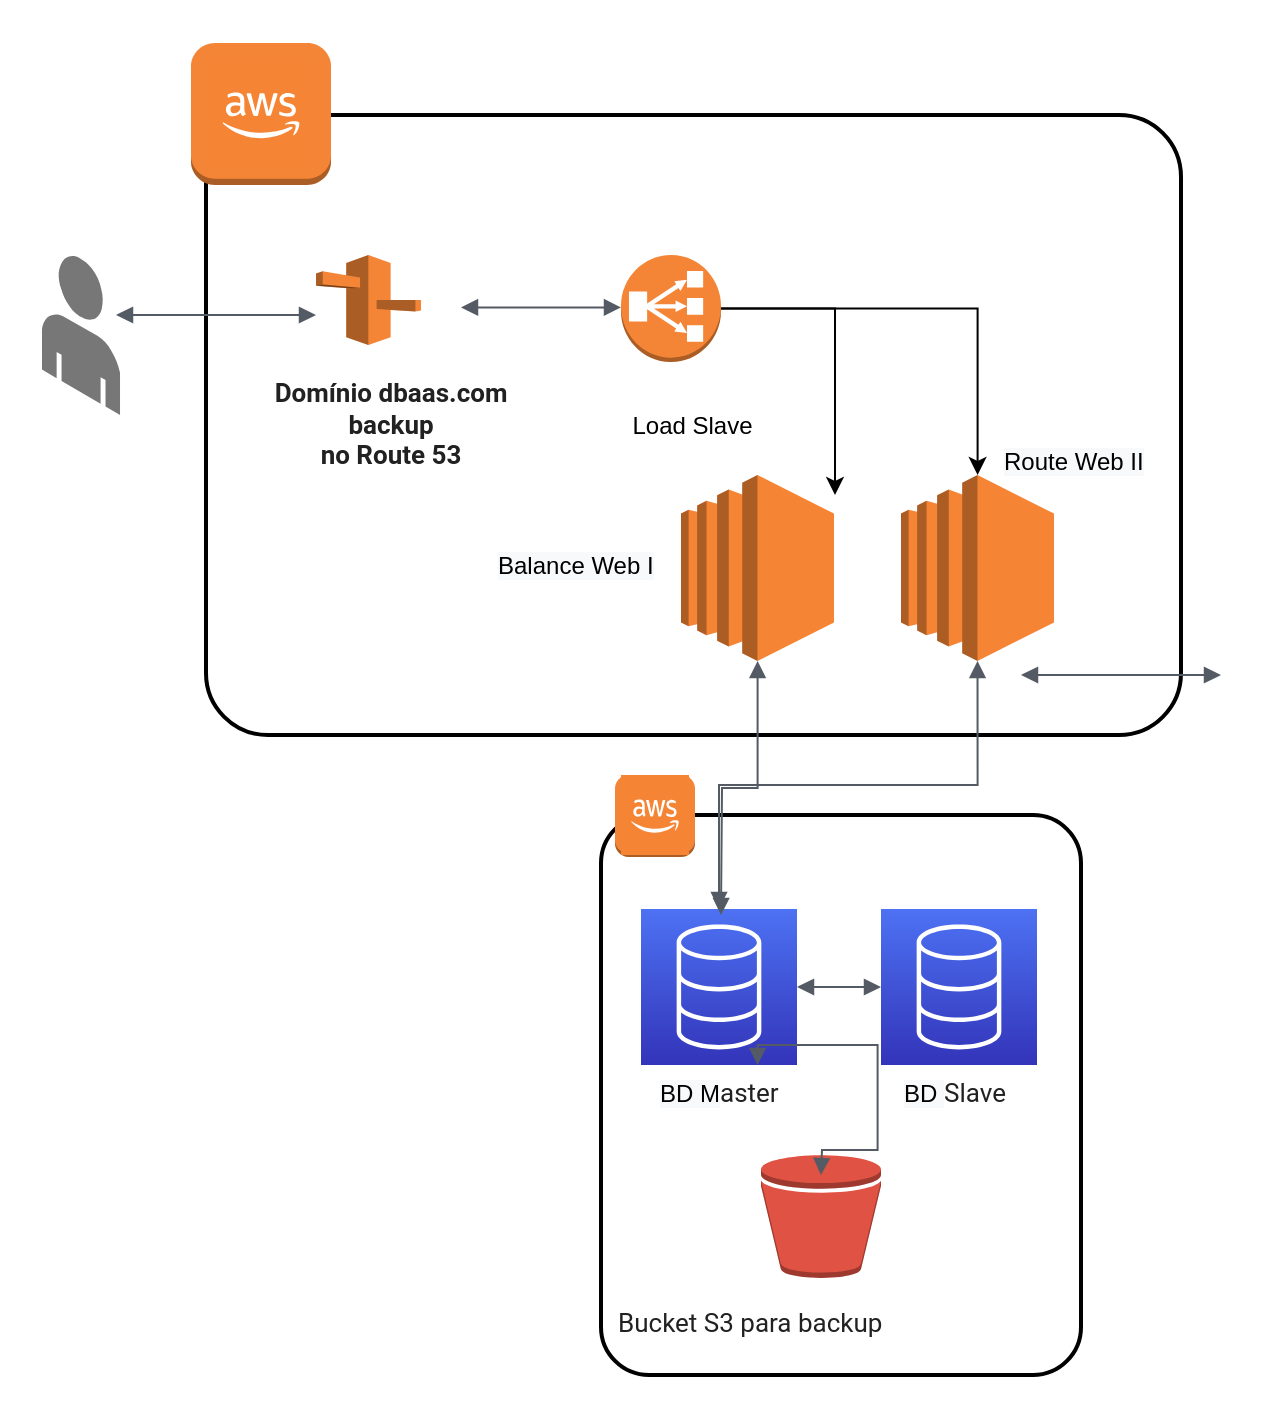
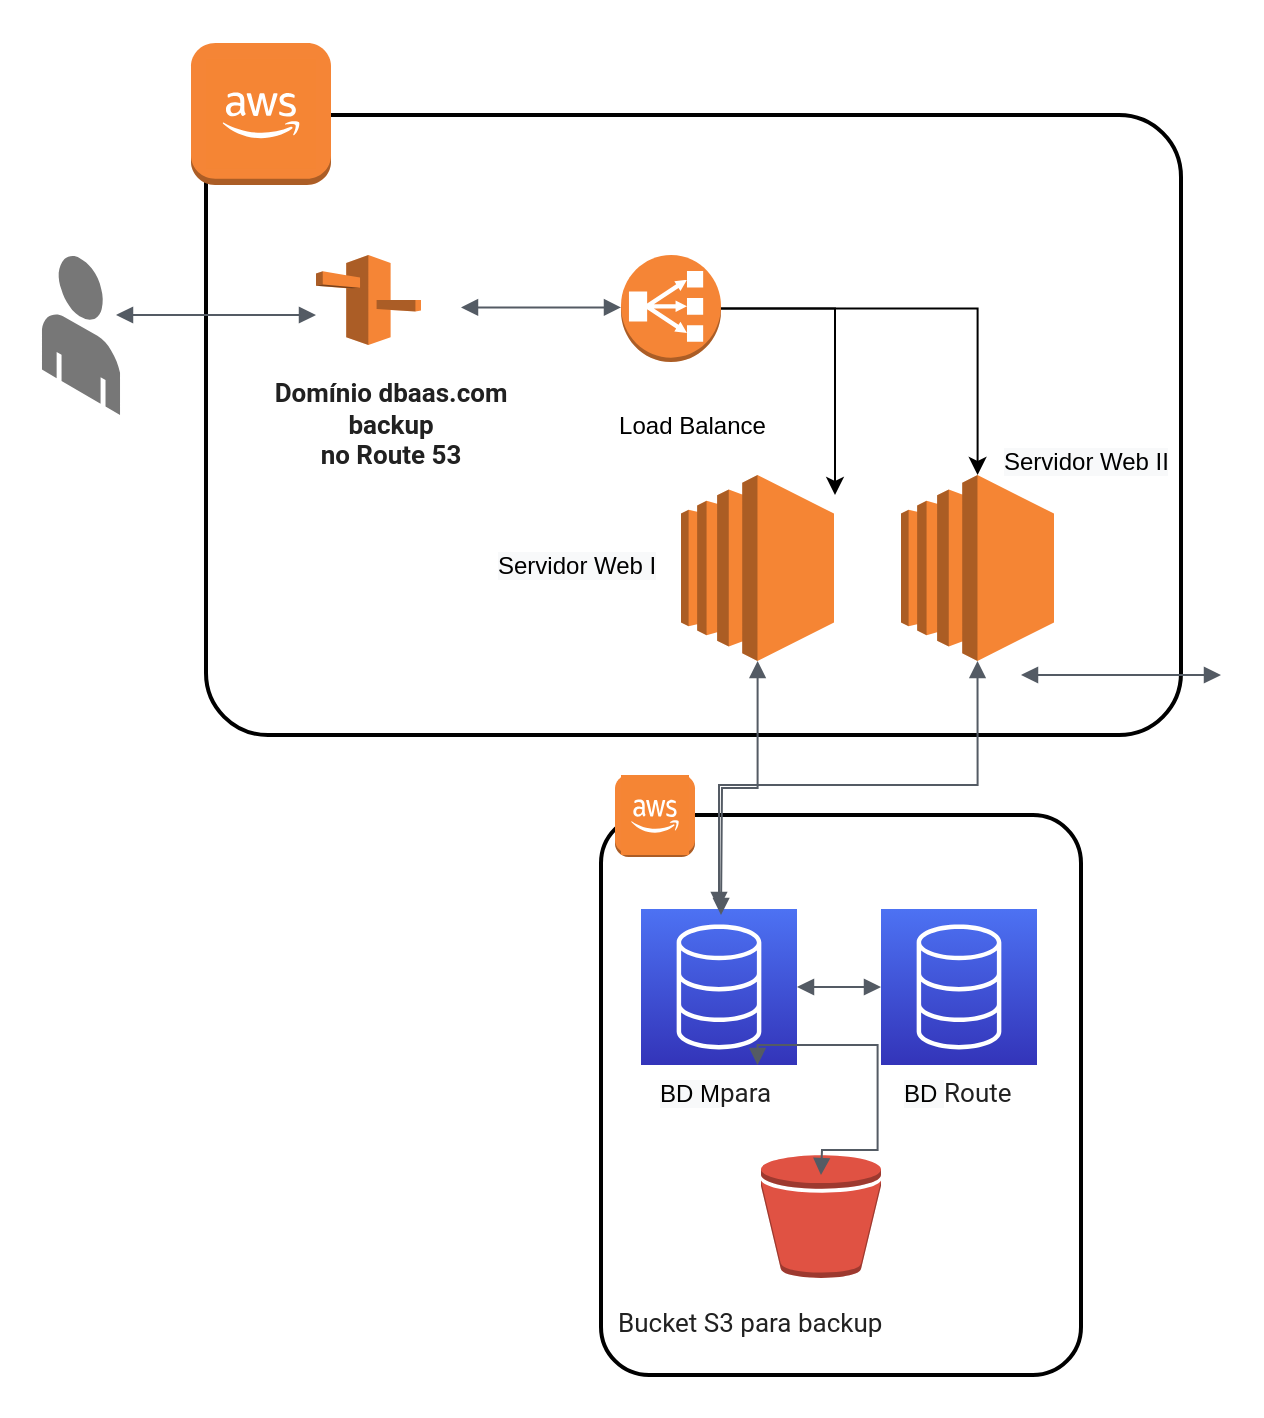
(693, 426) -> (693, 426)
(1079, 463) -> (1096, 463)
(577, 567) -> (584, 567)
(718, 1093) -> (712, 1093)
(956, 1093) -> (959, 1093)
